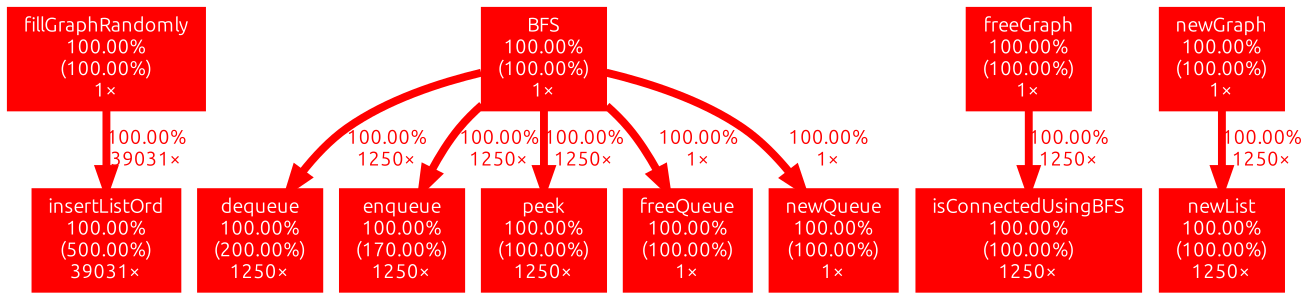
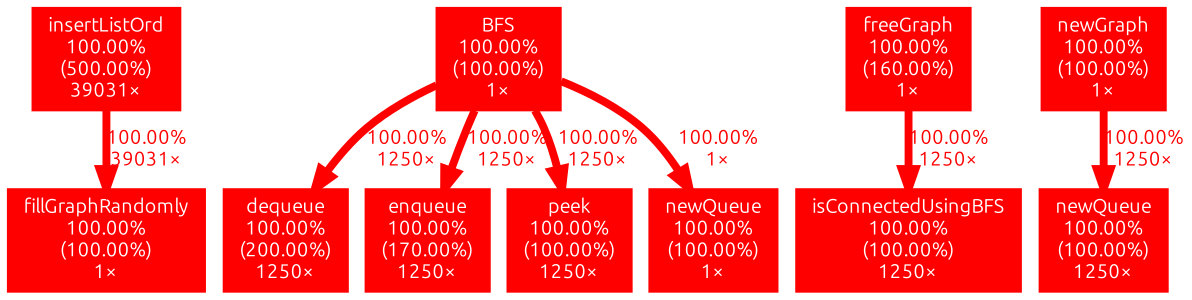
(1029, 59) -> (909, 59)
(106, 140) -> (106, 140)
(688, 240) -> none
(1222, 240) -> (1104, 240)
